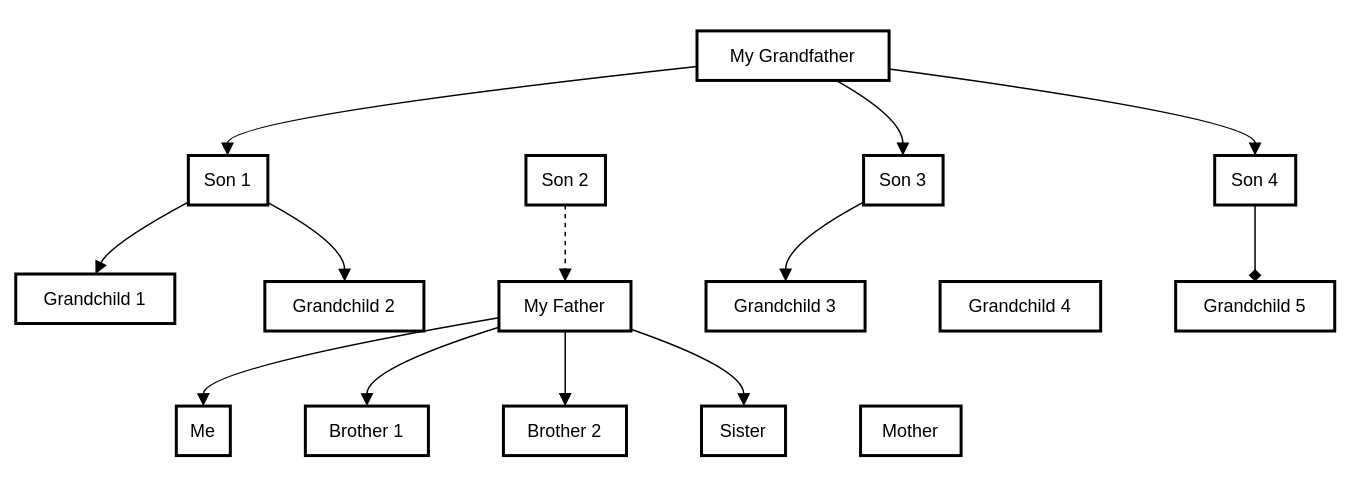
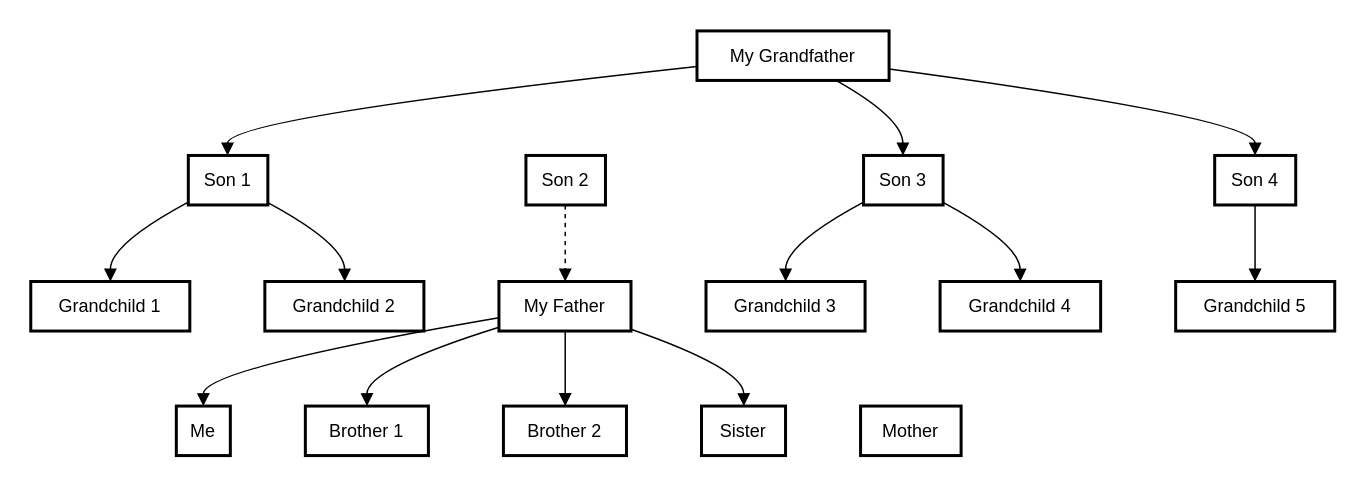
none -> (987, 229)
(1255, 268) -> (1255, 267)
(95, 299) -> (110, 306)
